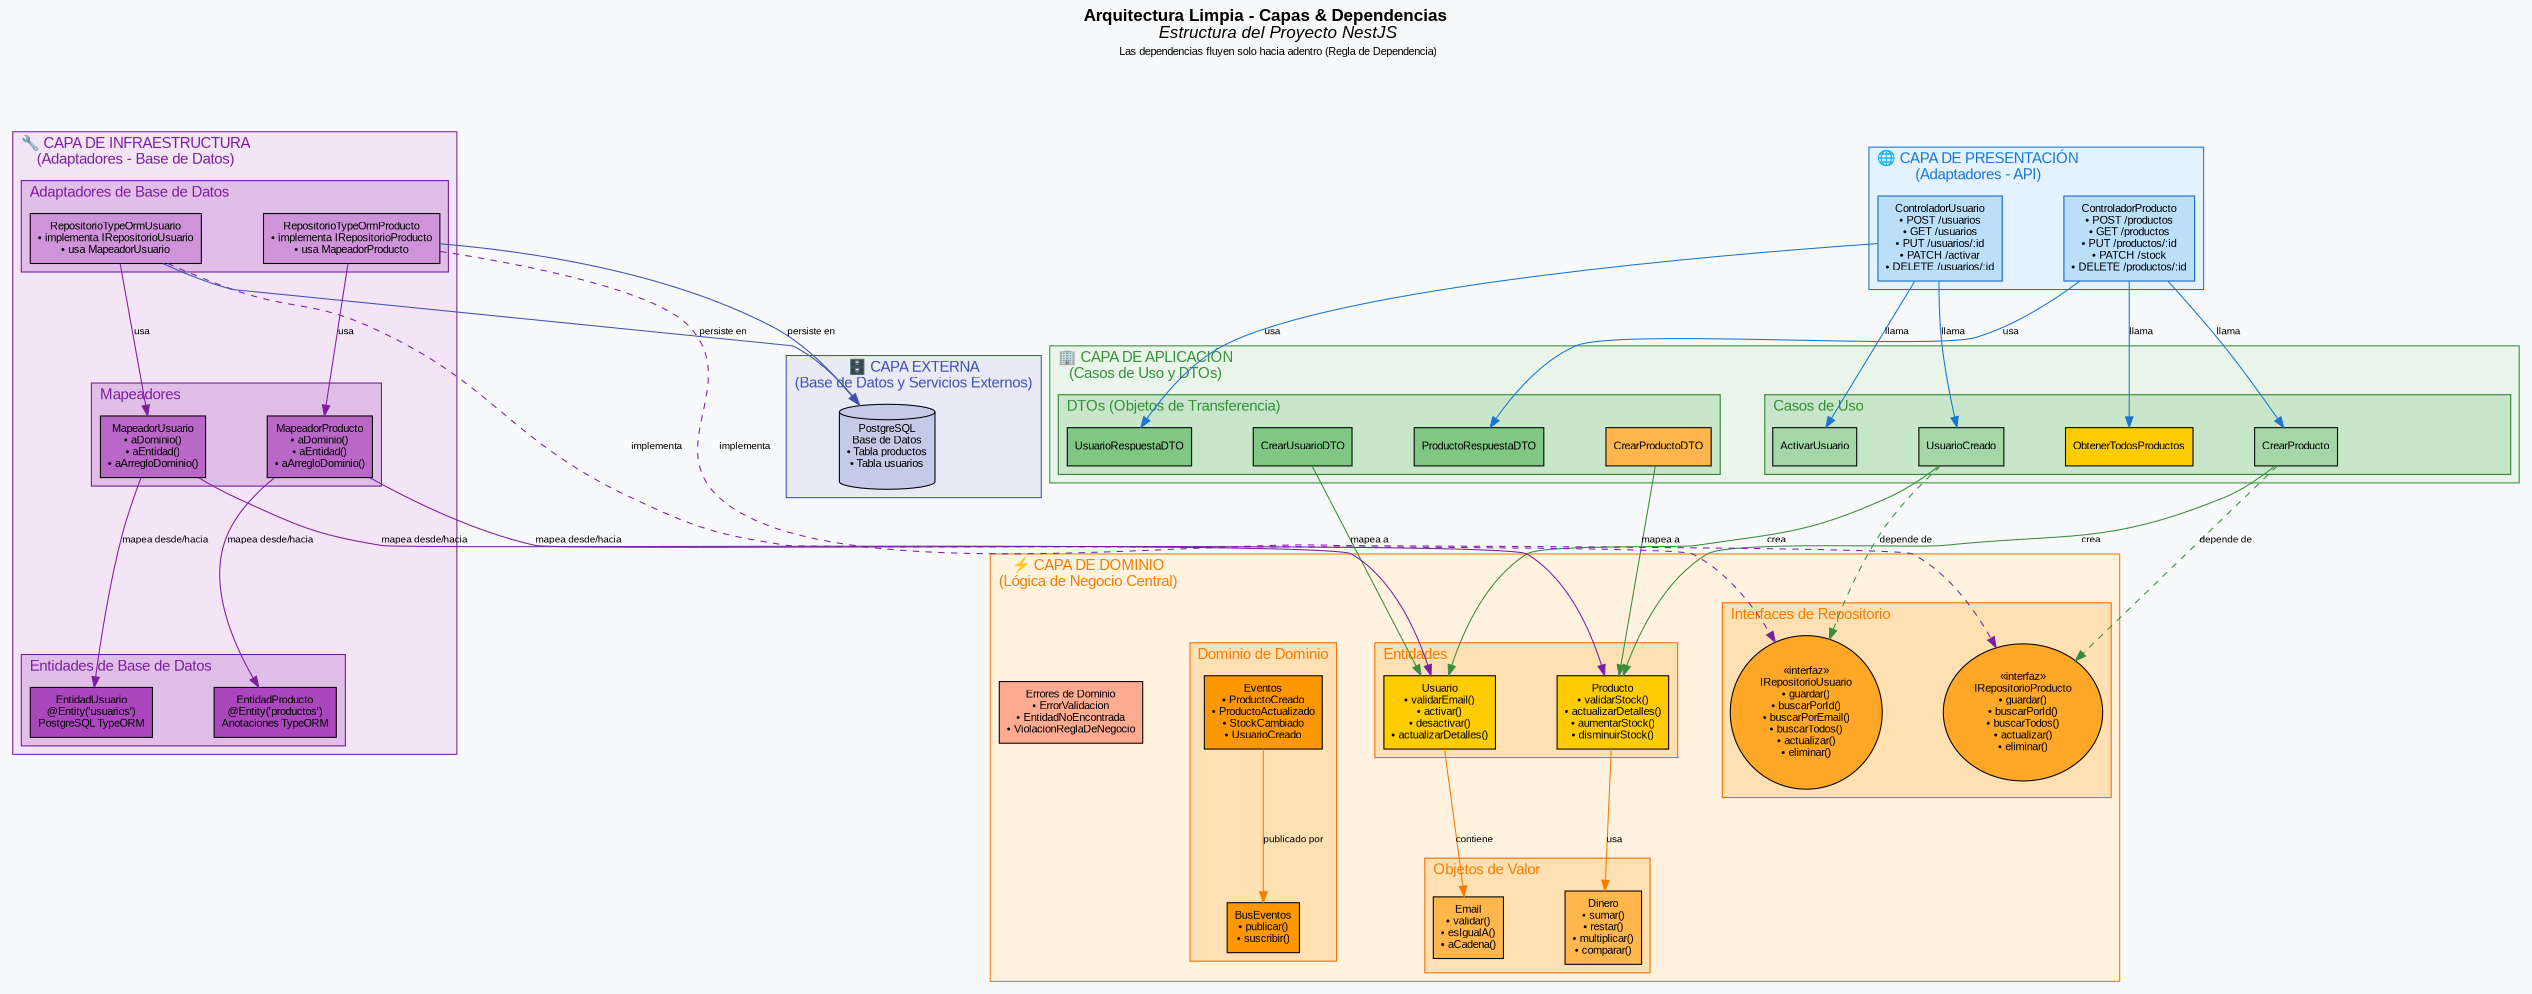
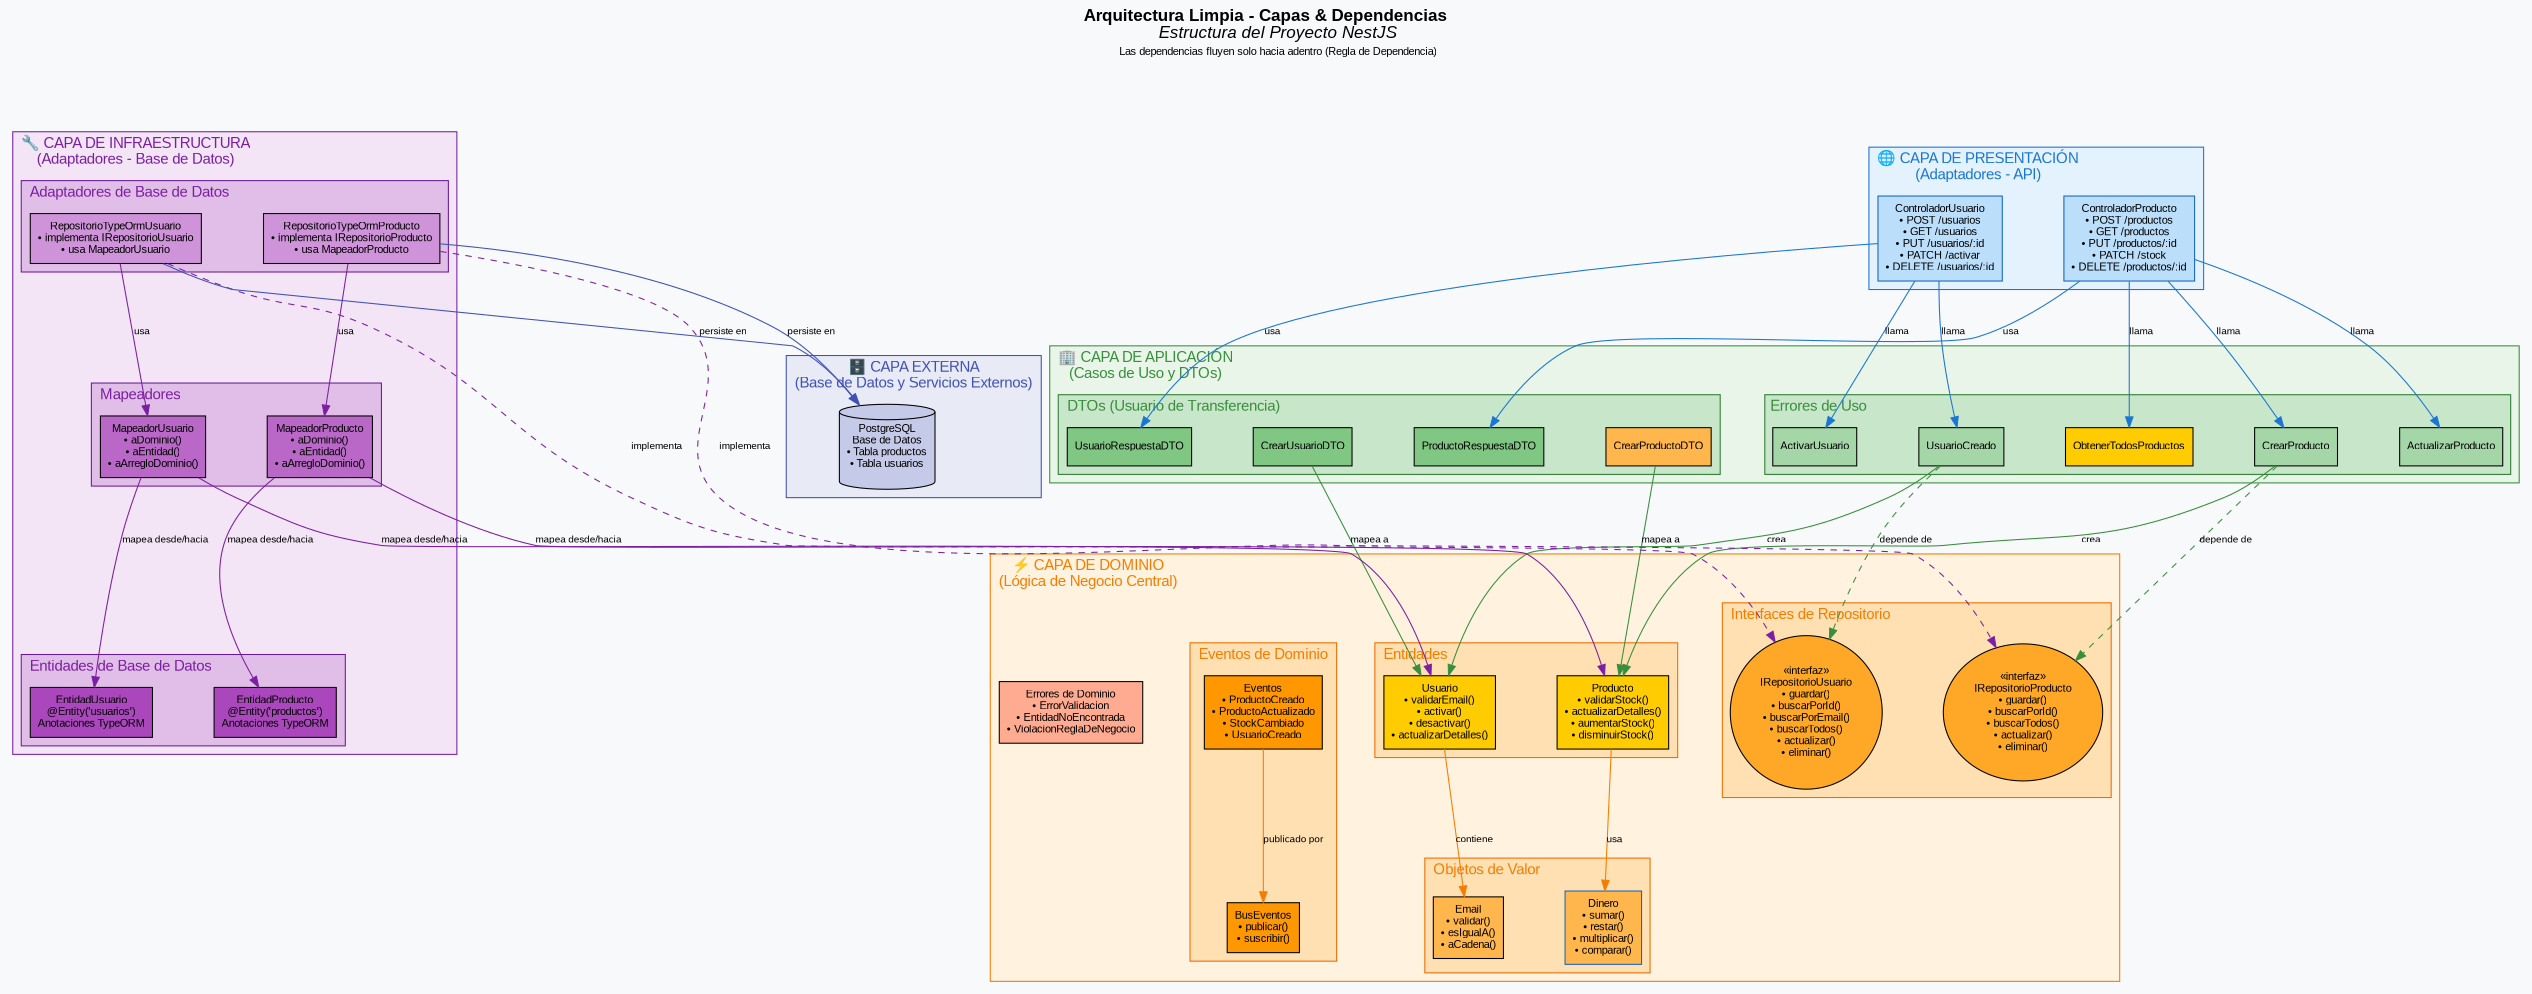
(1174, 407) -> (1174, 407)
(1818, 407) -> (1818, 407)
none -> (2451, 447)
(1263, 655) -> (1263, 655)
(91, 712) -> (91, 712)
(1603, 928) -> (1603, 928)
